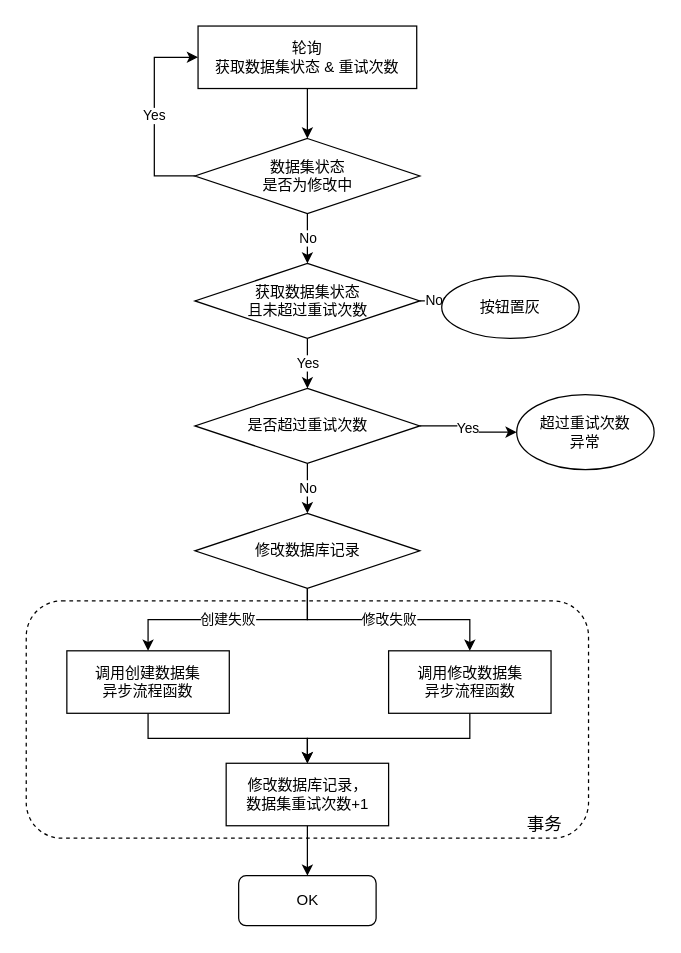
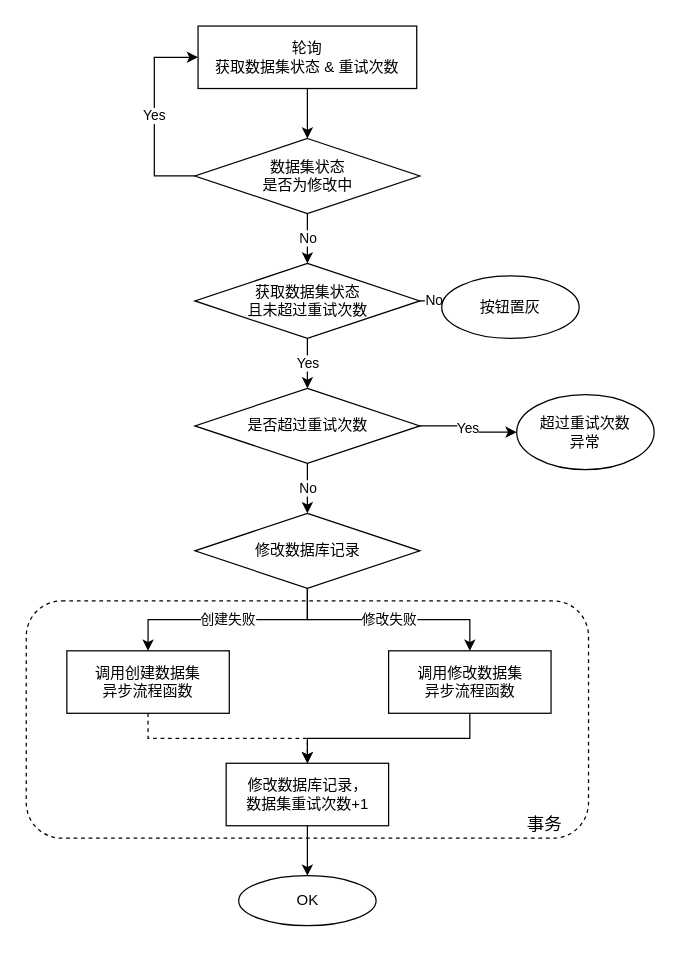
(214, 738) -> (214, 738)
(308, 901) -> (308, 901)
